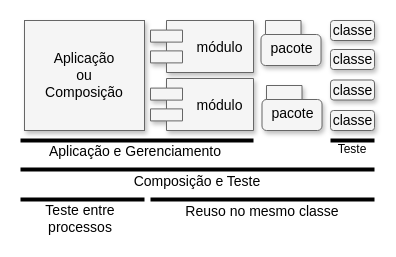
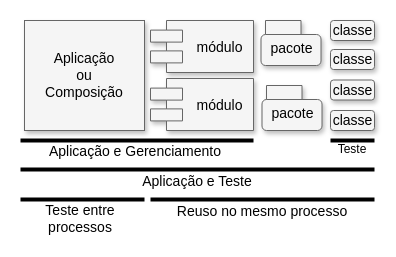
(198, 182) -> (198, 182)
(263, 212) -> (263, 212)
